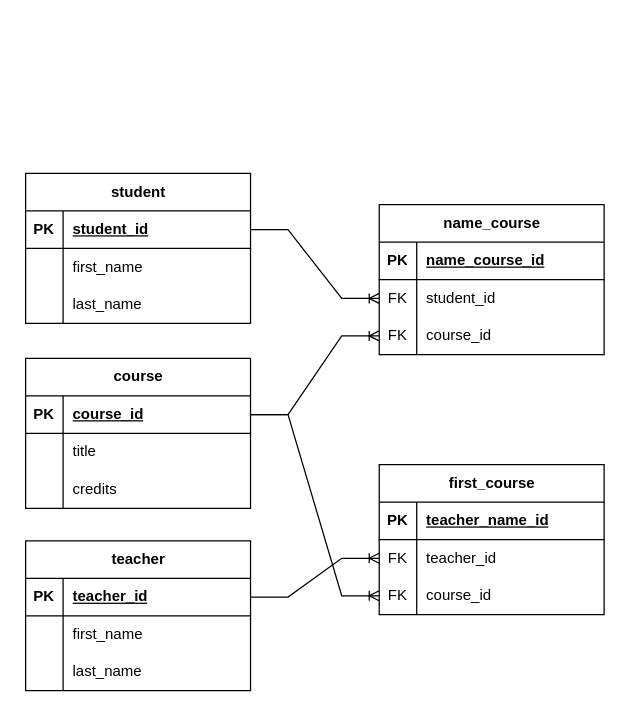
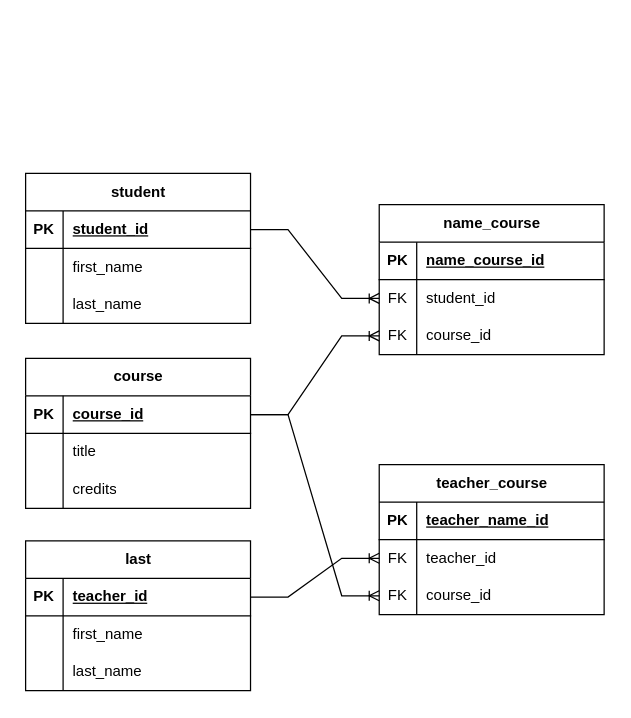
(493, 483) -> (493, 483)
(139, 559) -> (139, 559)
